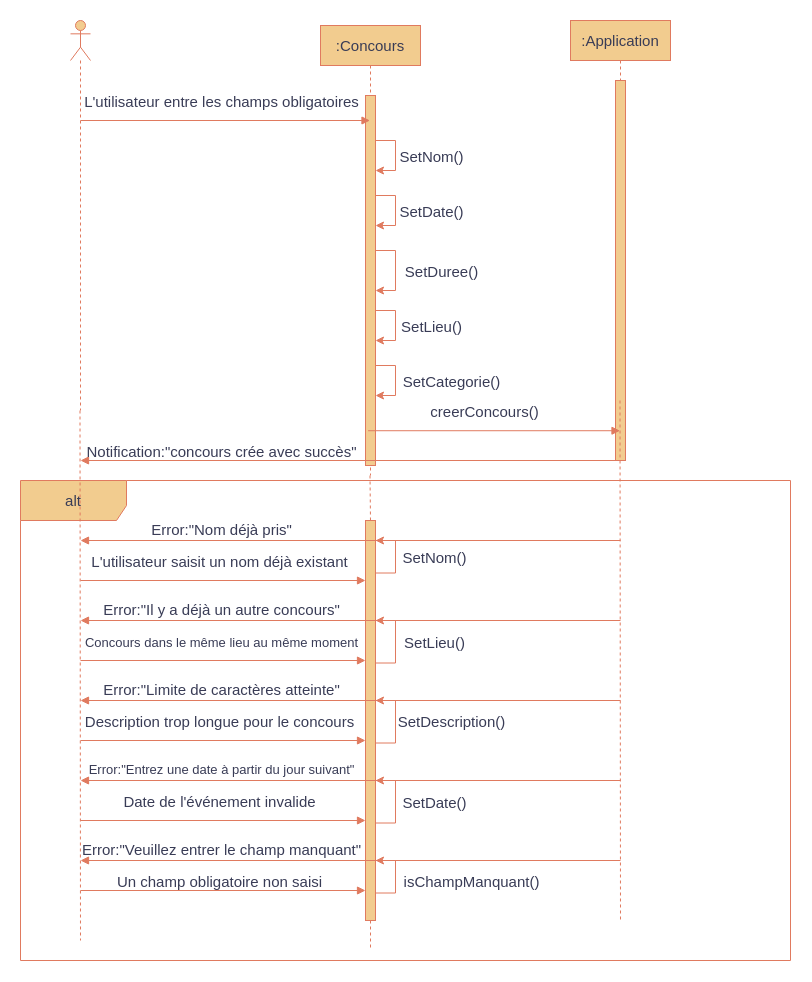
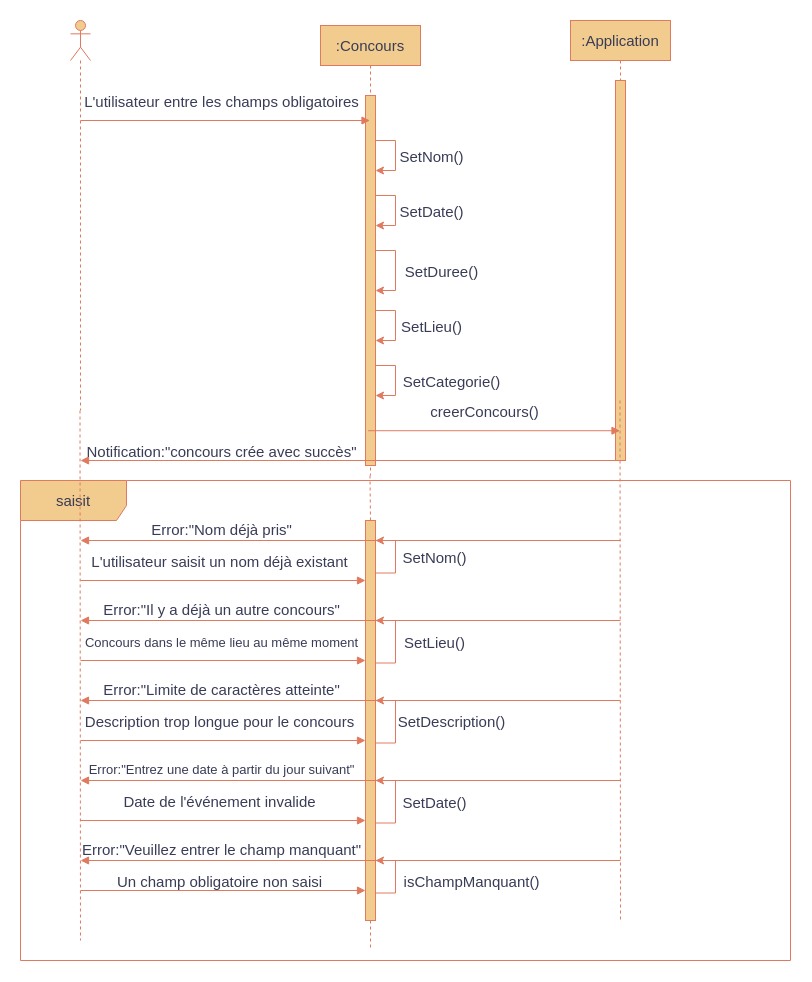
(74, 501) -> (74, 501)
